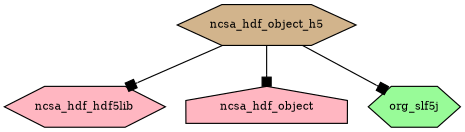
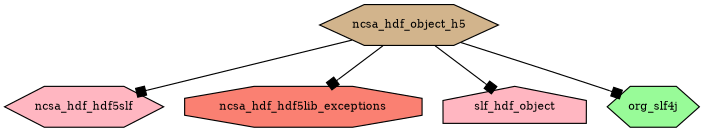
(85, 107) -> (84, 107)
(267, 107) -> (515, 107)
none -> (303, 107)
(414, 107) -> (653, 107)
